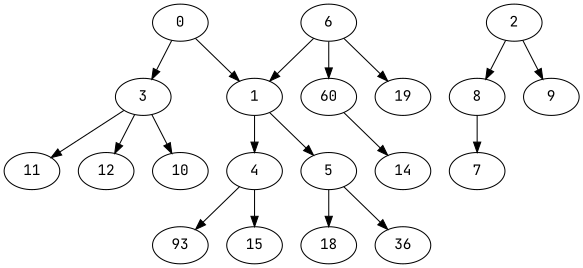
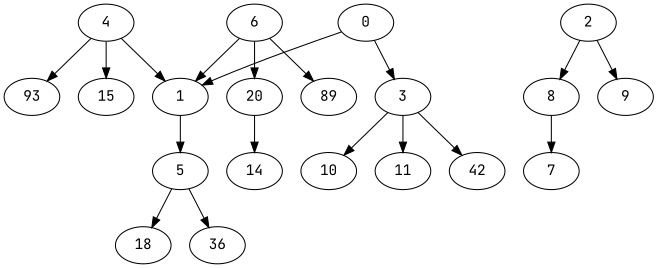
(329, 97) -> (255, 97)
(403, 97) -> (329, 97)
(255, 129) -> (139, 56)
(106, 171) -> (477, 171)
